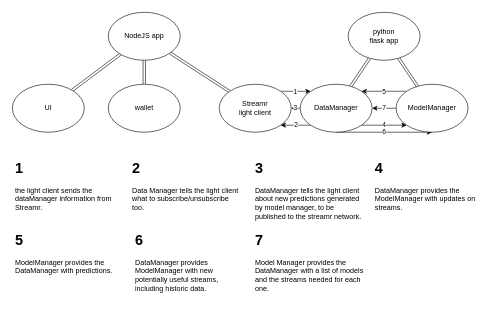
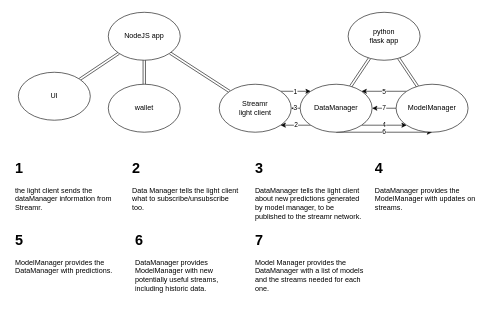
(48, 108) -> (54, 96)
